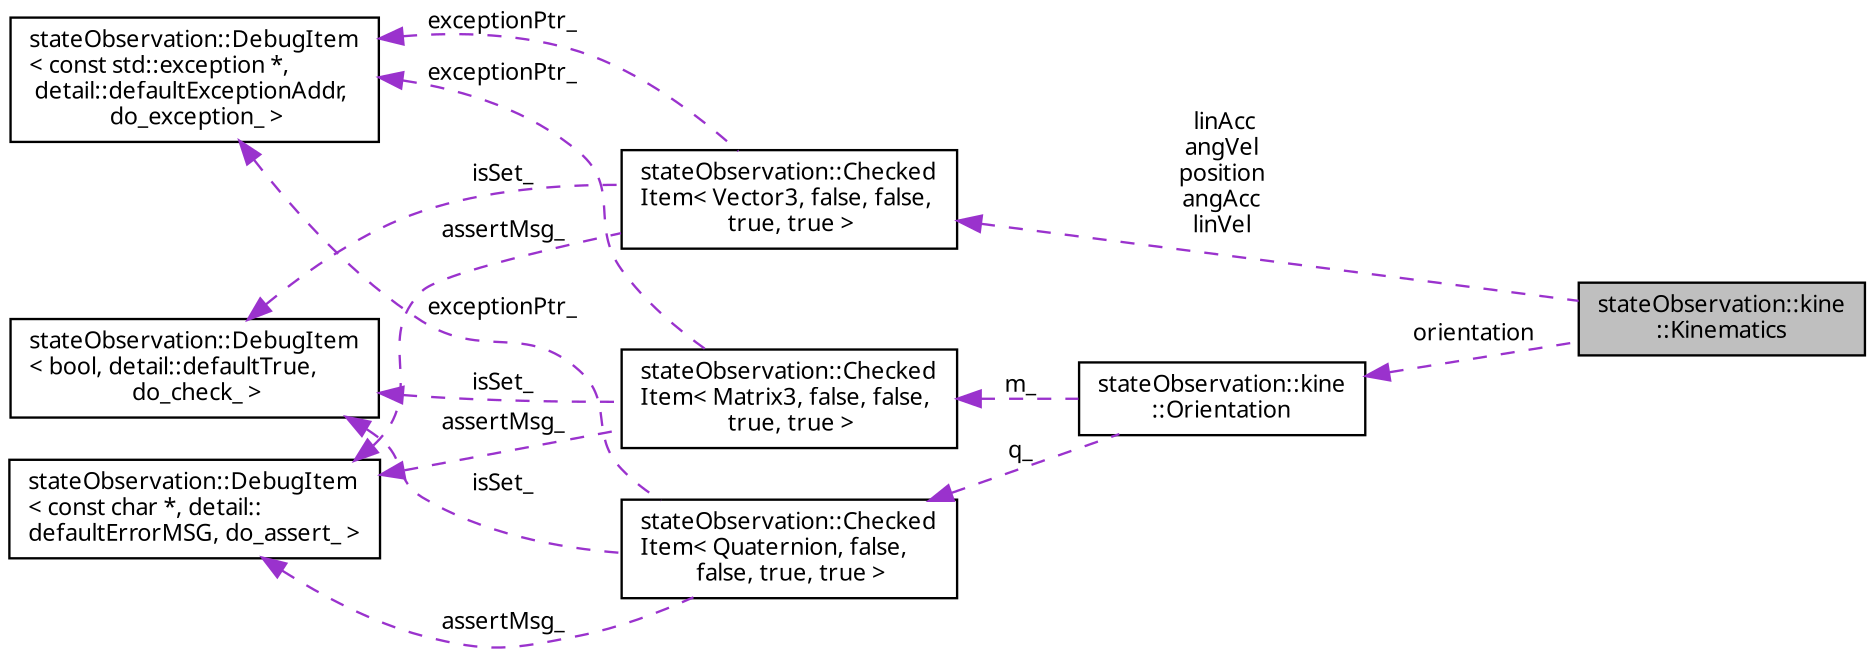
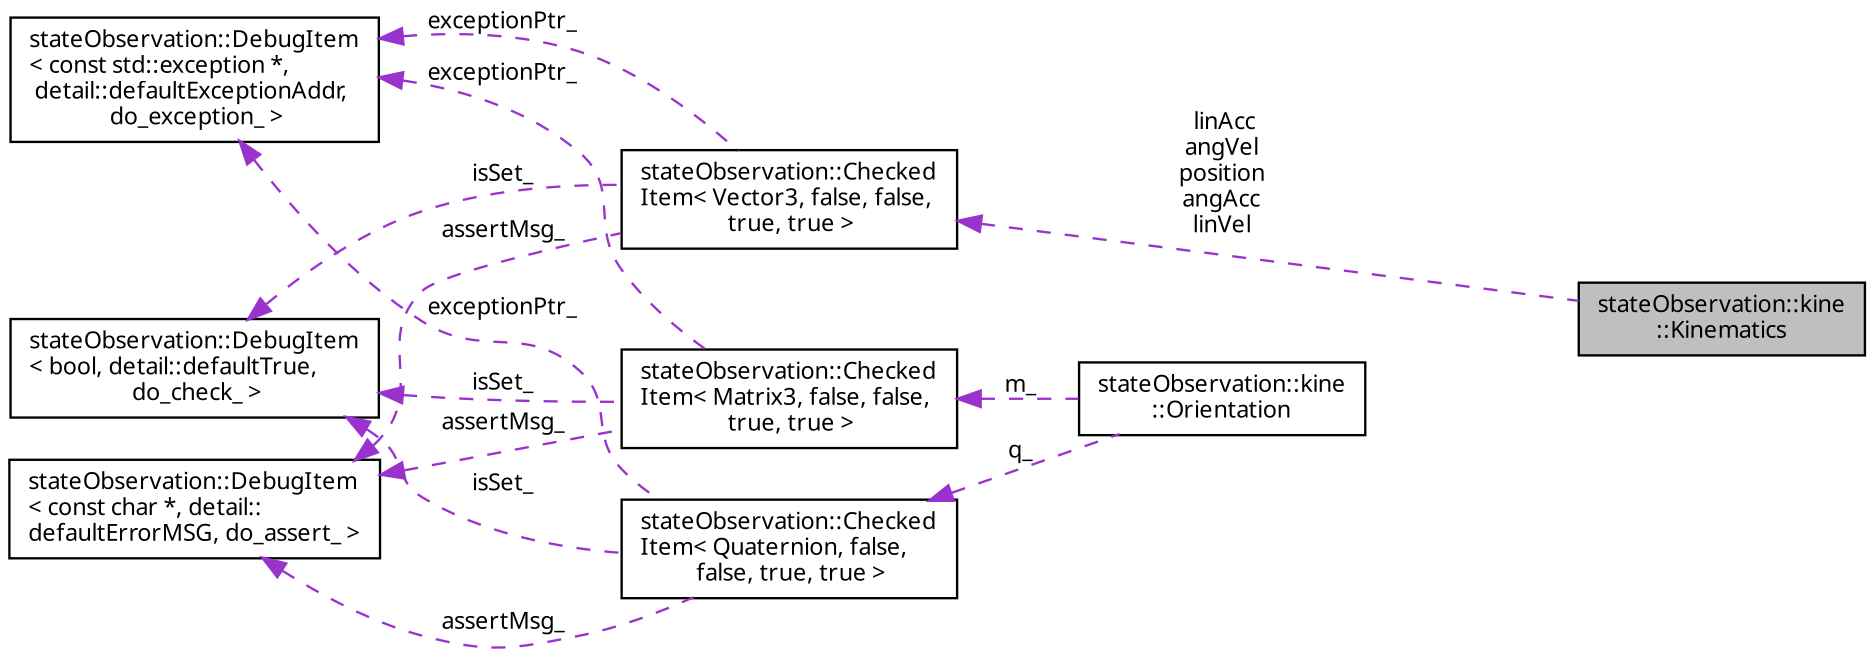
(1484, 357) -> none
